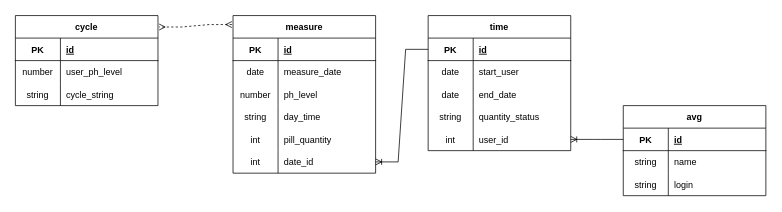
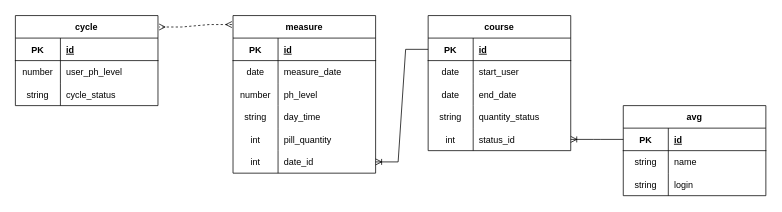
(499, 27) -> (499, 27)
(94, 95) -> (95, 95)
(495, 140) -> (500, 140)
